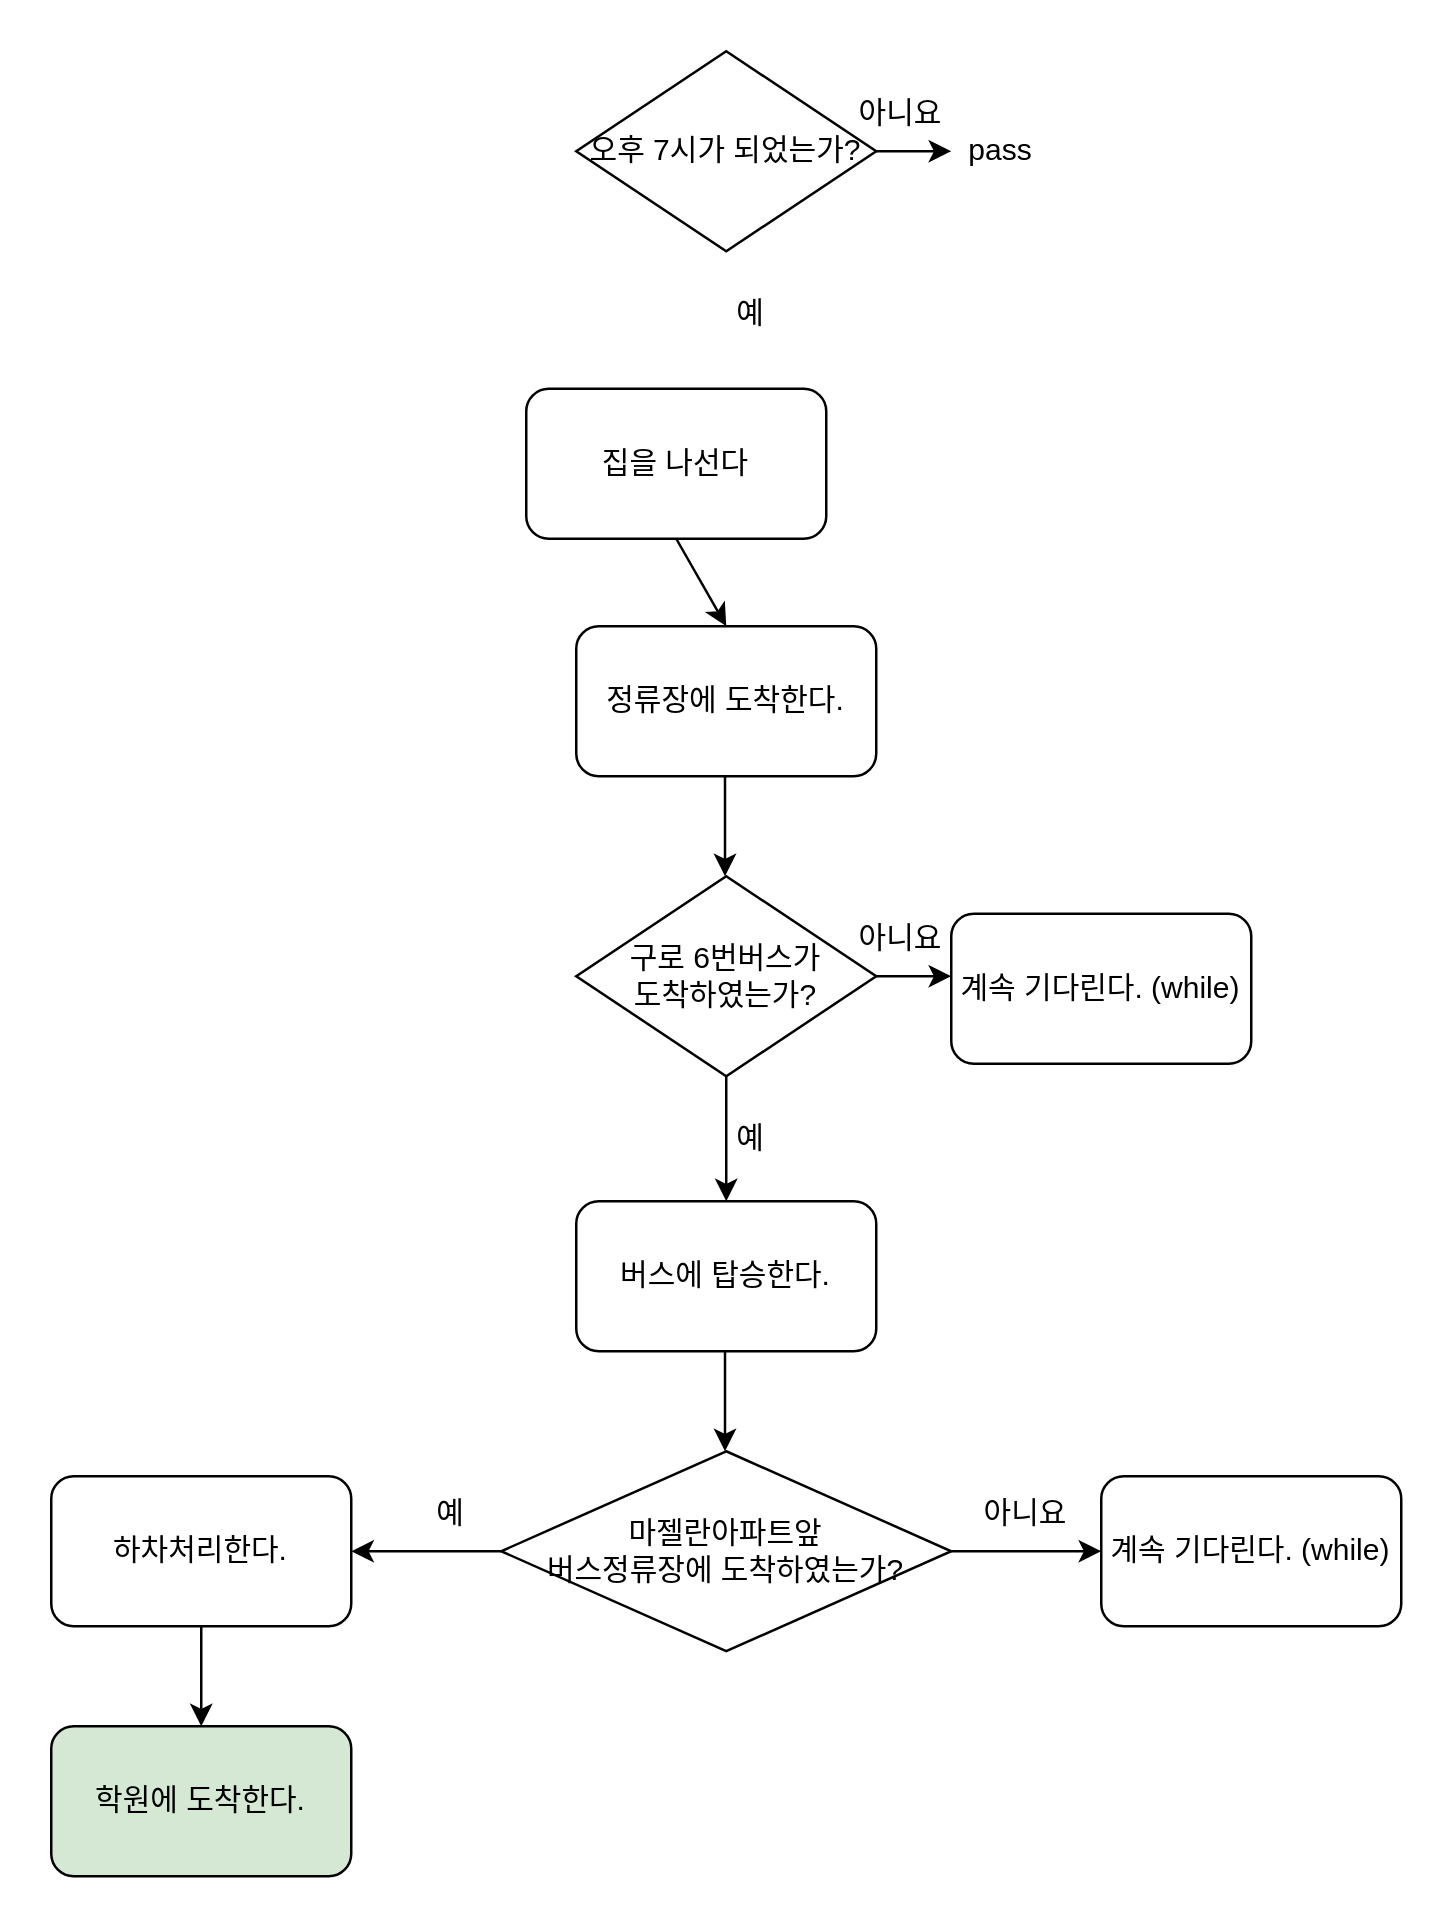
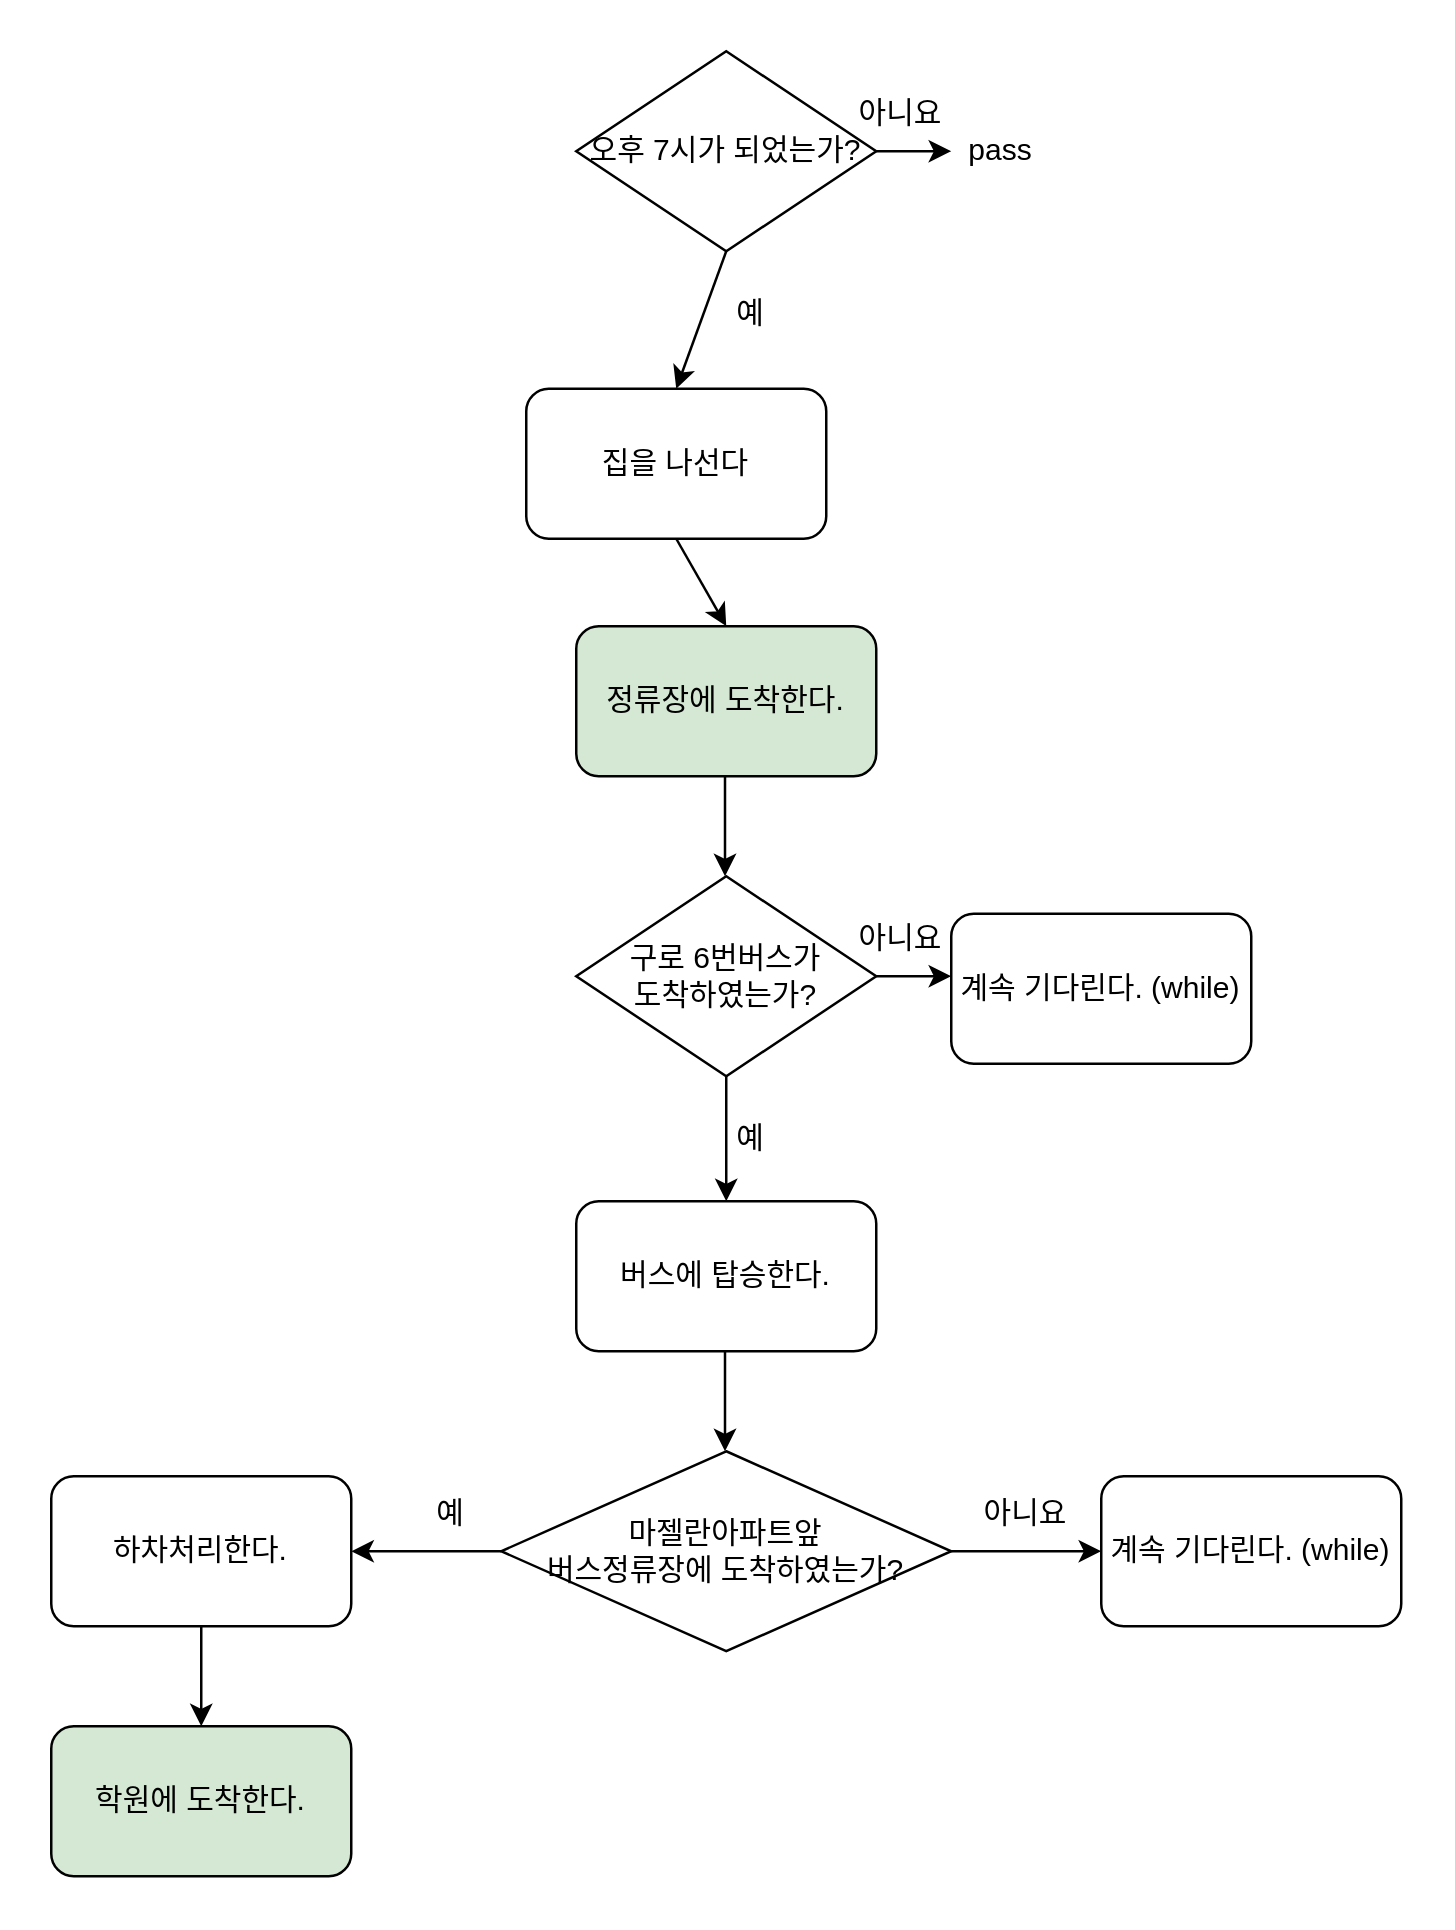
none -> (704, 313)
(726, 701) -> (726, 701)
